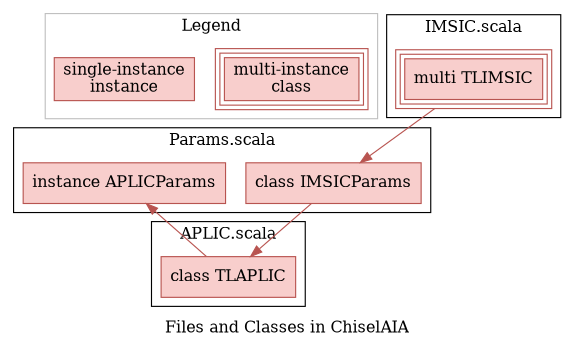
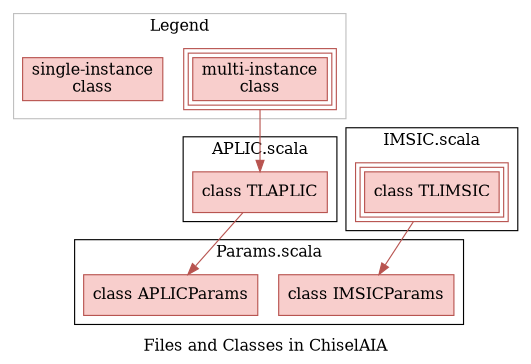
(124, 79) -> (93, 79)
(474, 79) -> (432, 192)
(124, 183) -> (171, 295)
(283, 228) -> (260, 130)
